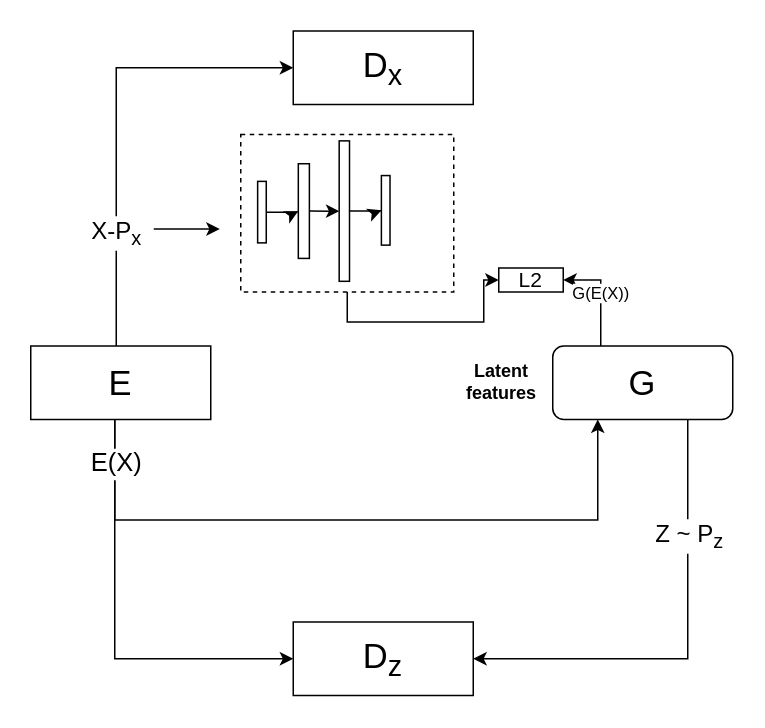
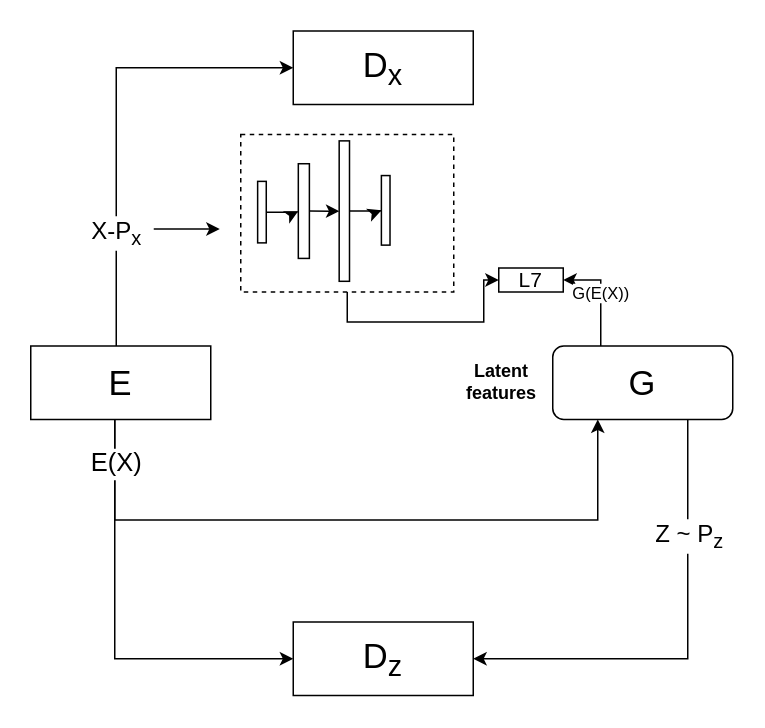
(531, 280) -> (531, 280)
